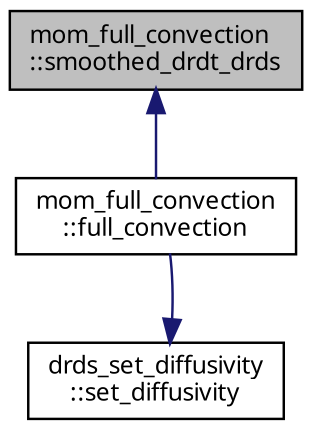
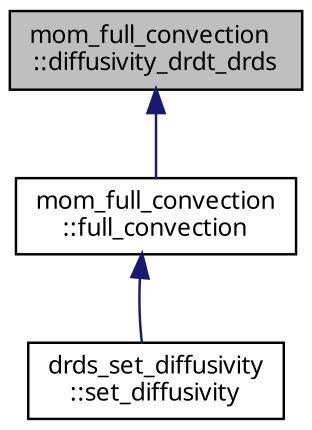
(156, 50) -> (156, 50)
(172, 286) -> (140, 311)
